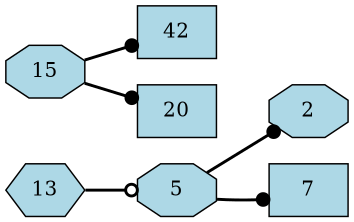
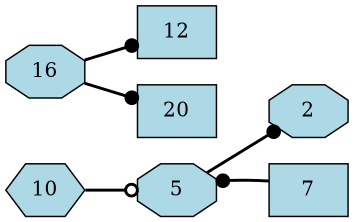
(177, 32) -> (177, 32)
(45, 72) -> (45, 72)
(45, 190) -> (45, 190)
(237, 200) -> (249, 180)
